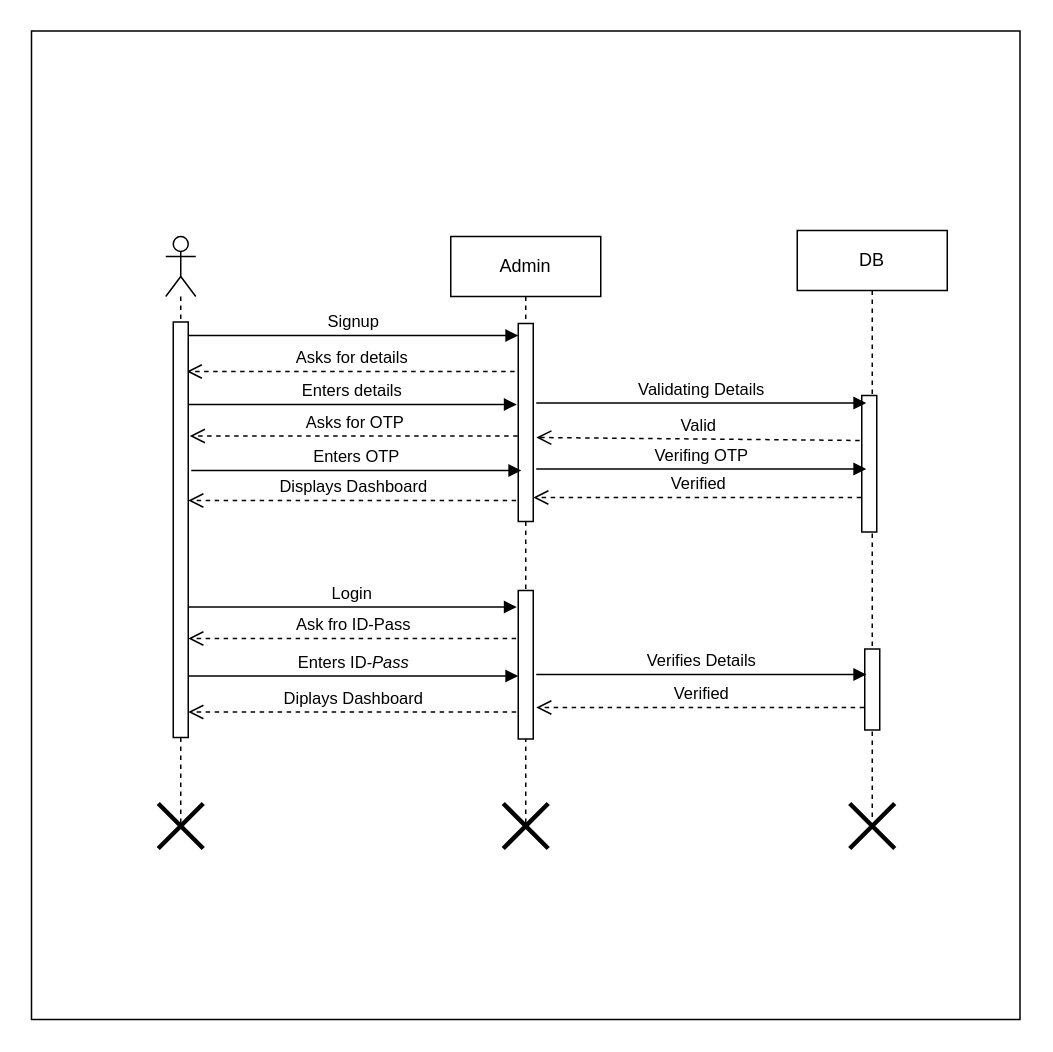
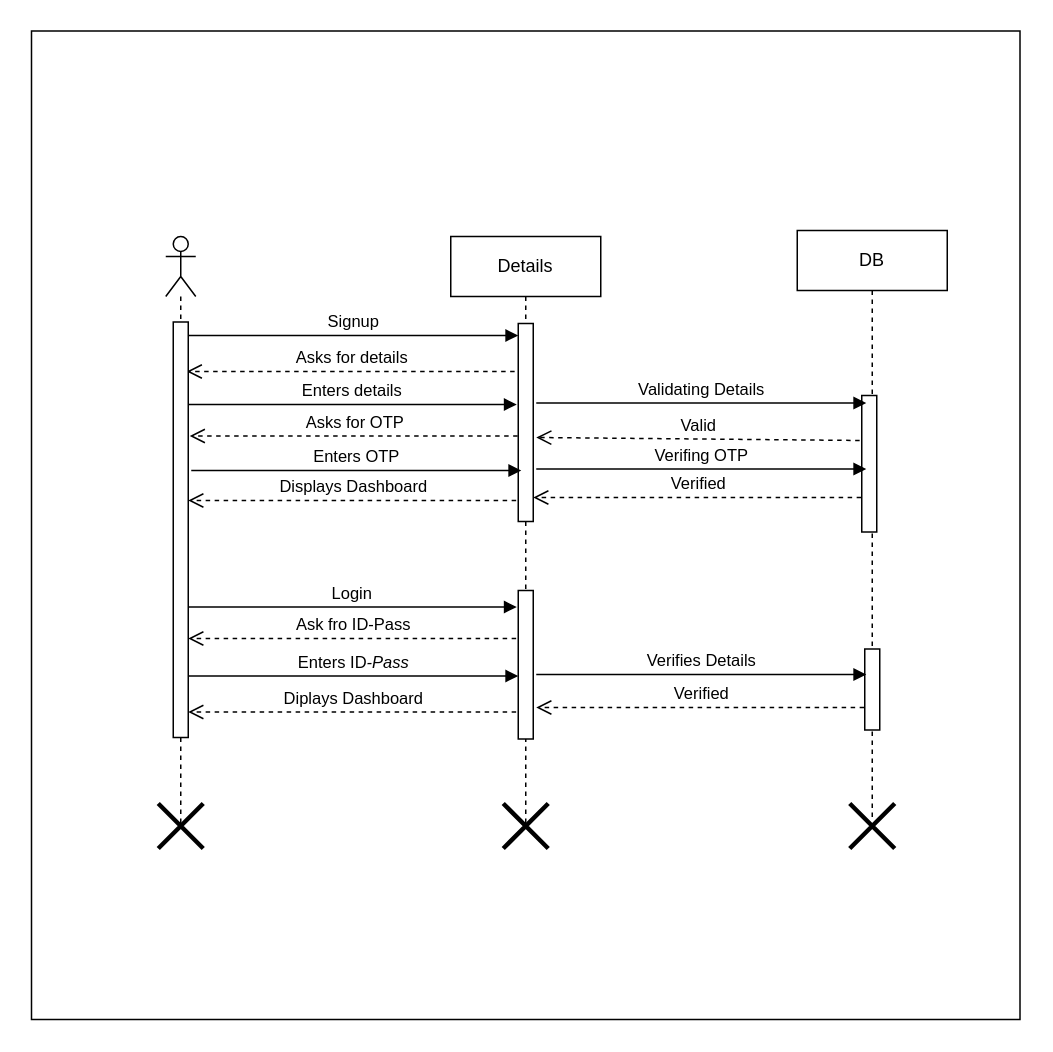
(526, 266) -> (526, 266)
